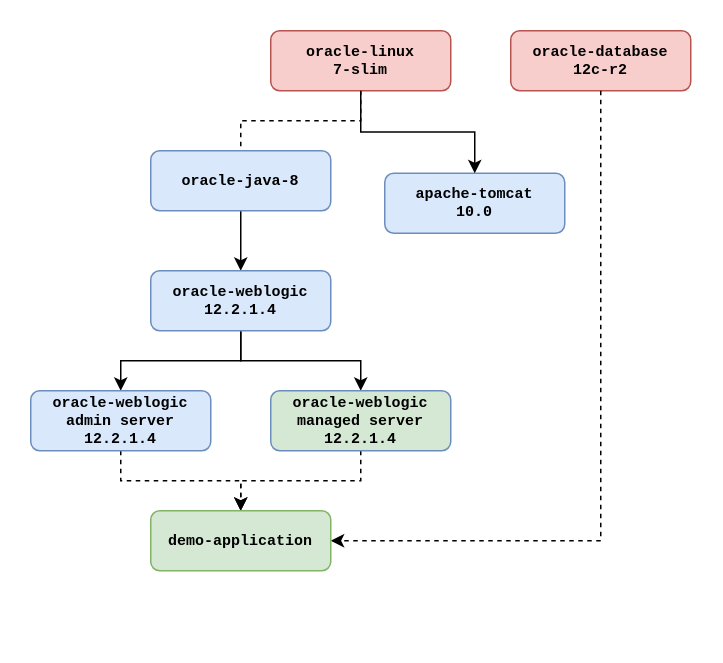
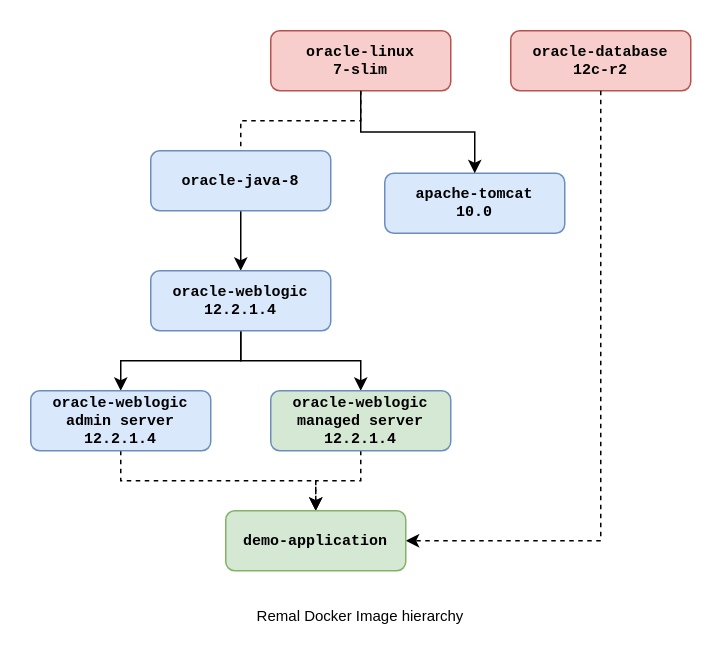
(241, 541) -> (316, 541)
none -> (361, 616)
